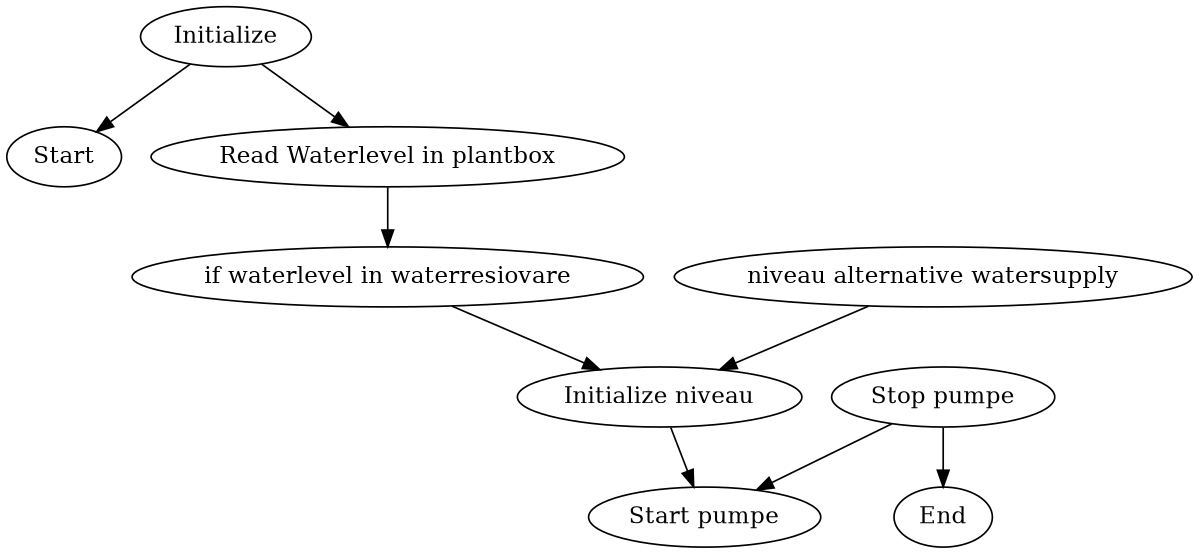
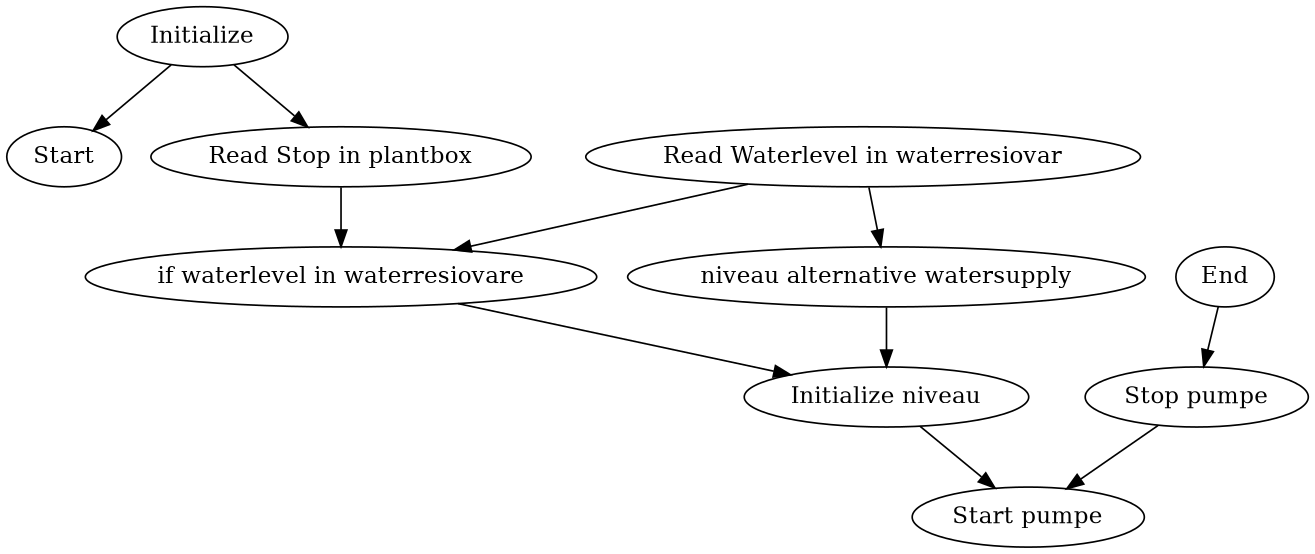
(388, 157) -> (341, 157)
none -> (863, 157)
(943, 449) -> (1213, 328)
